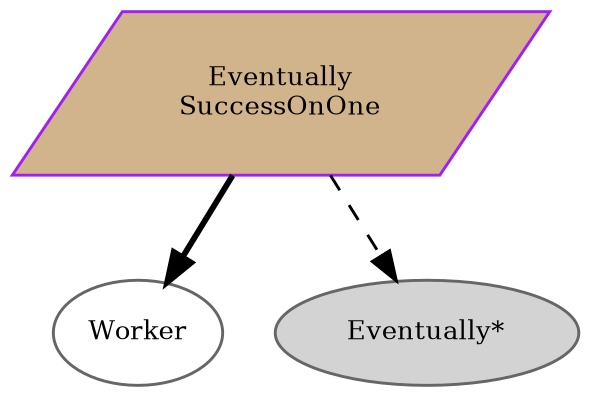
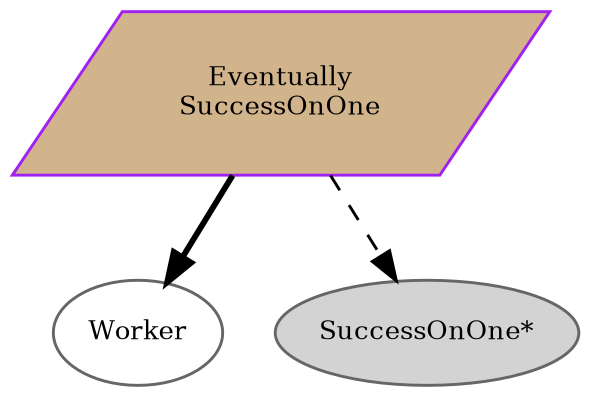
(427, 333) -> (427, 333)
